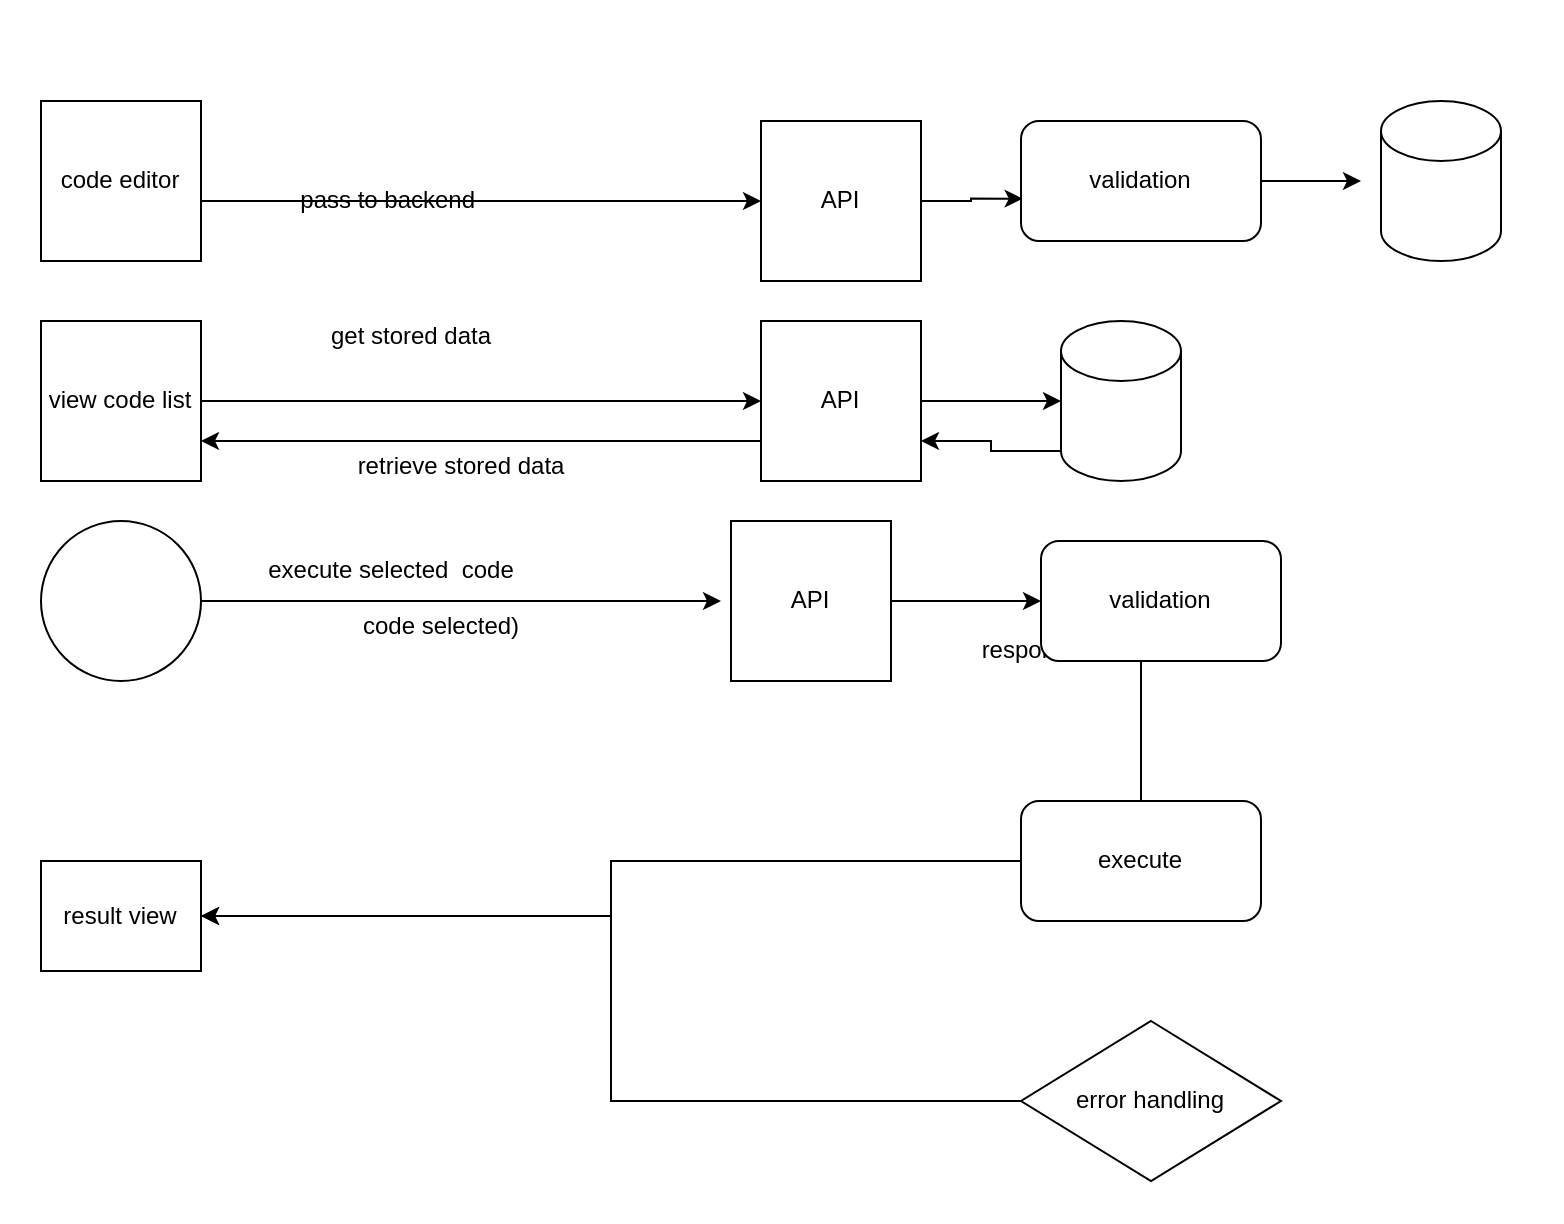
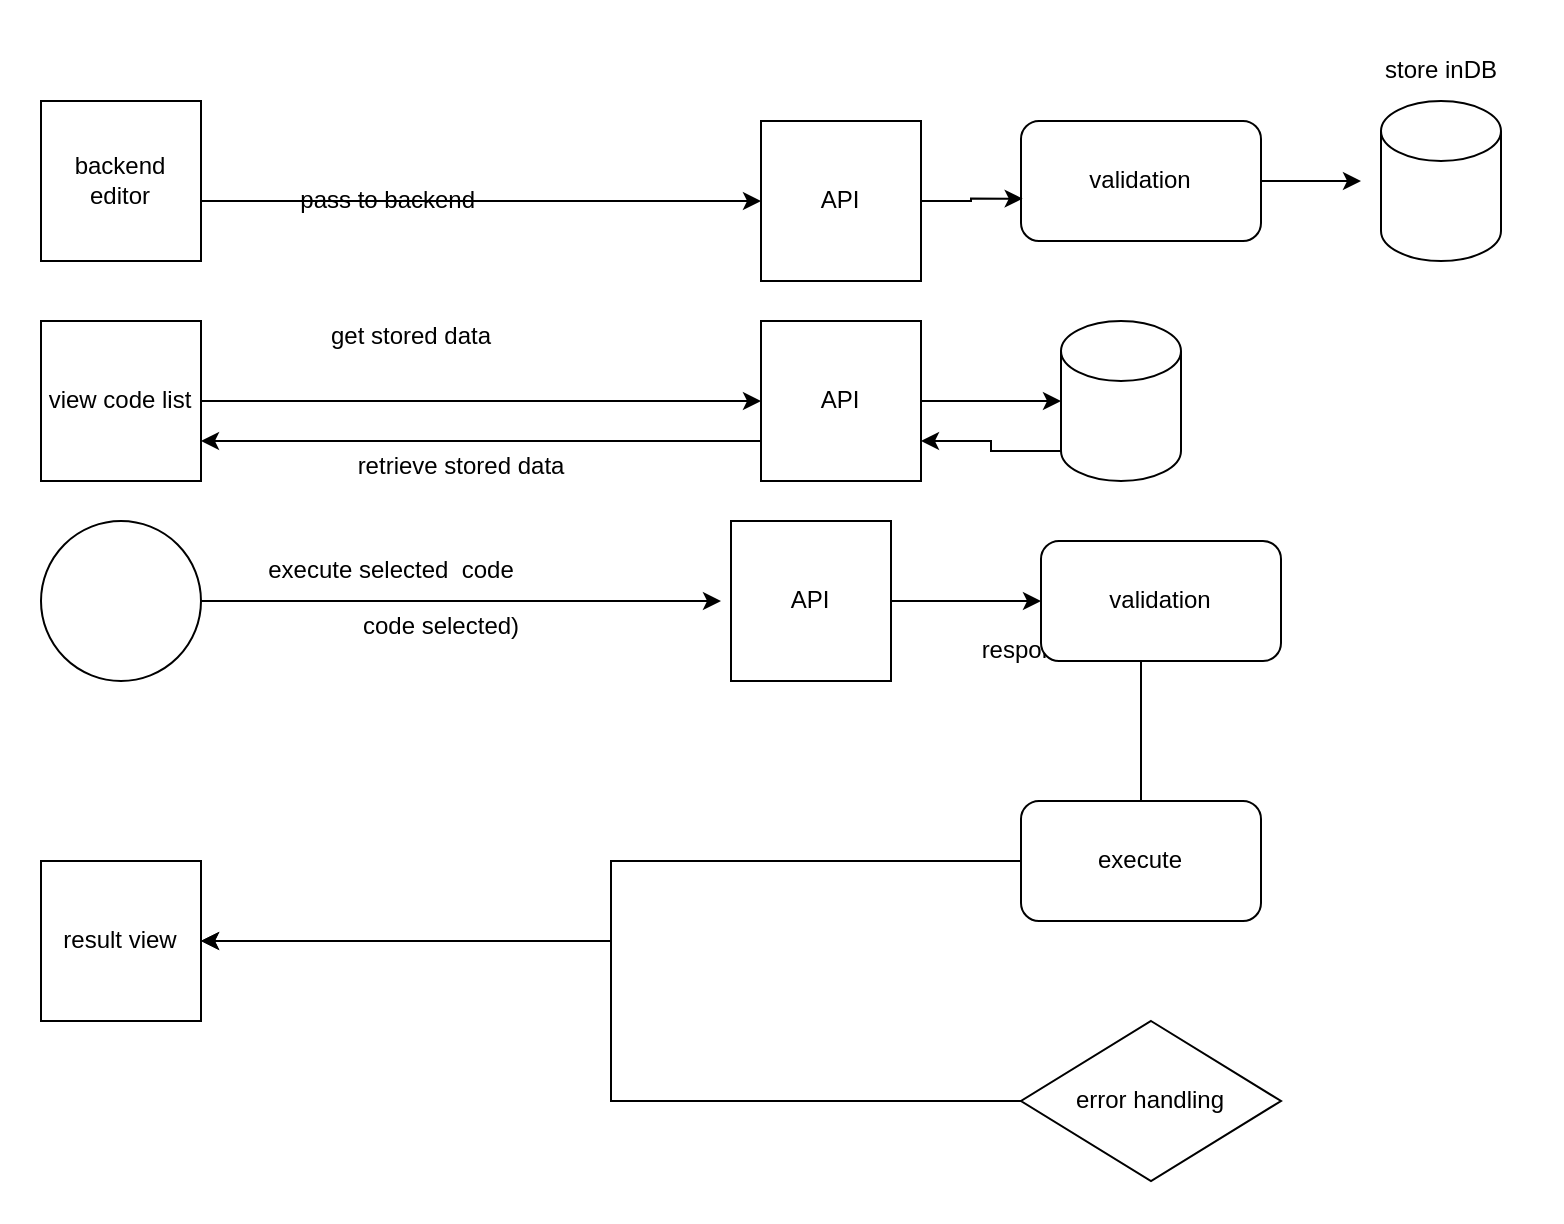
none -> (1441, 71)
(121, 181) -> (121, 181)
(121, 916) -> (121, 941)
